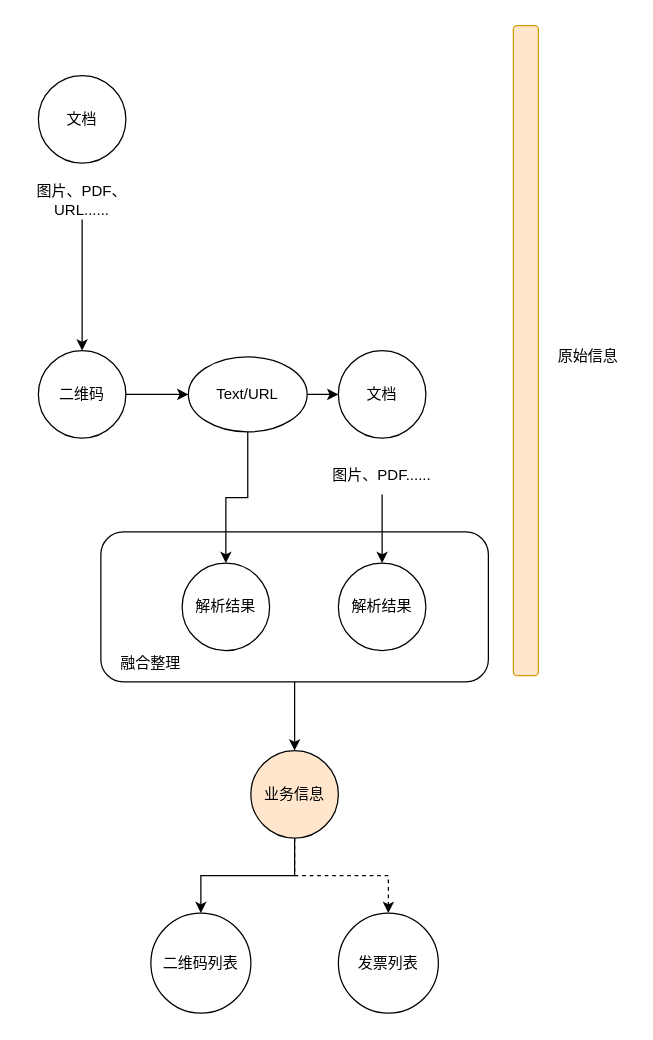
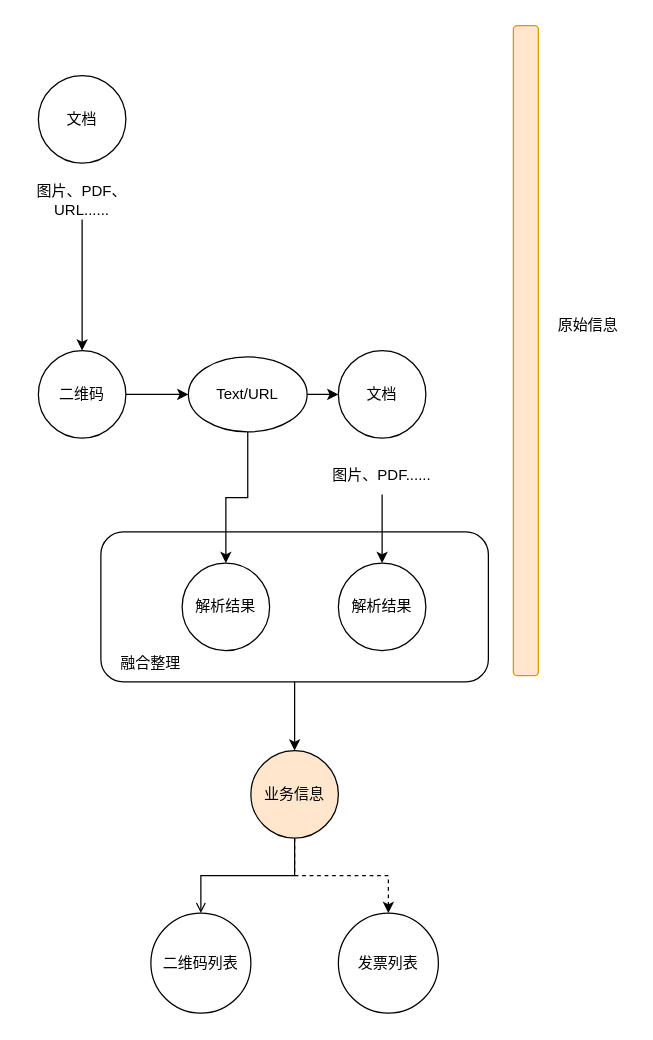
(588, 357) -> (588, 326)
(201, 903) -> (201, 905)
